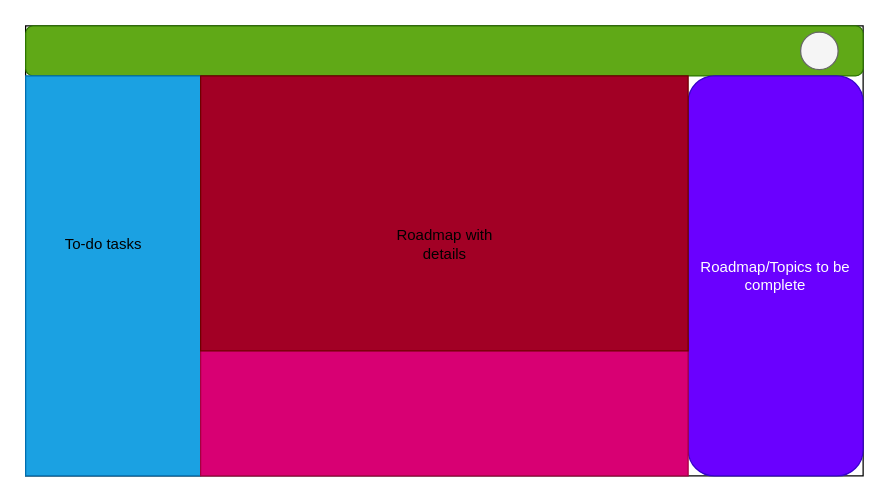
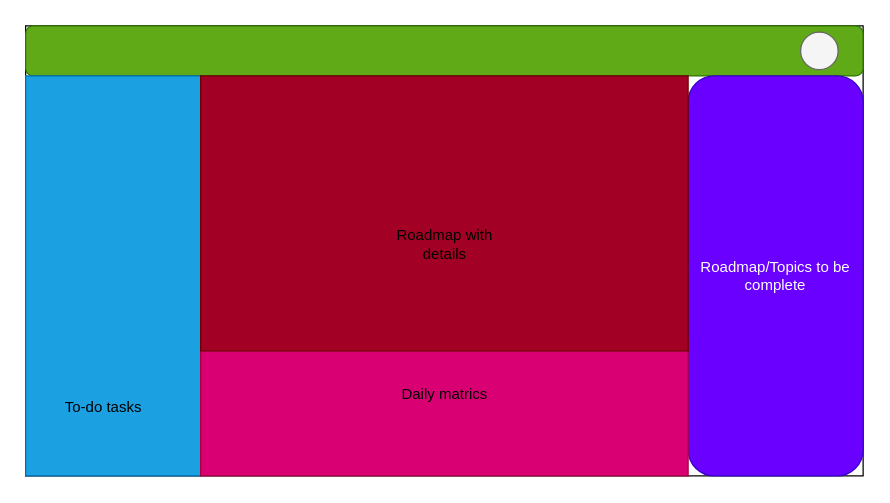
(104, 244) -> (104, 407)
none -> (444, 394)
